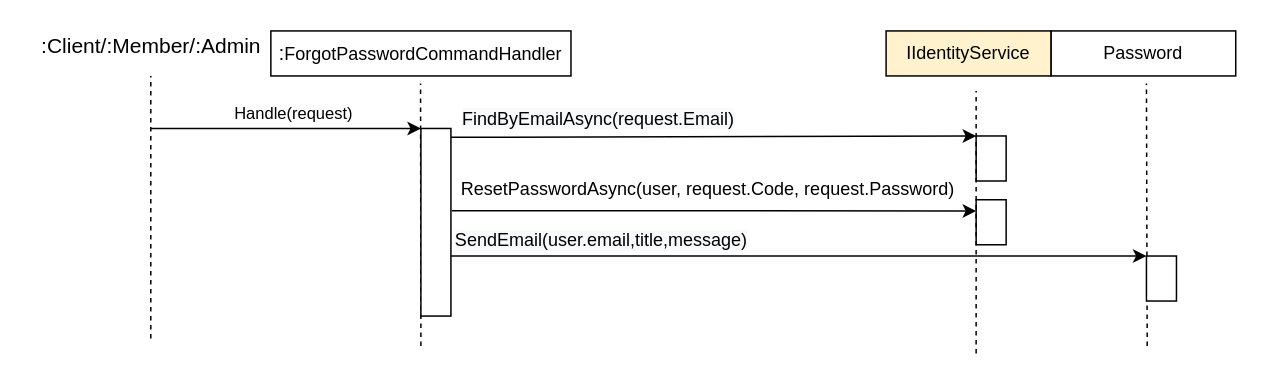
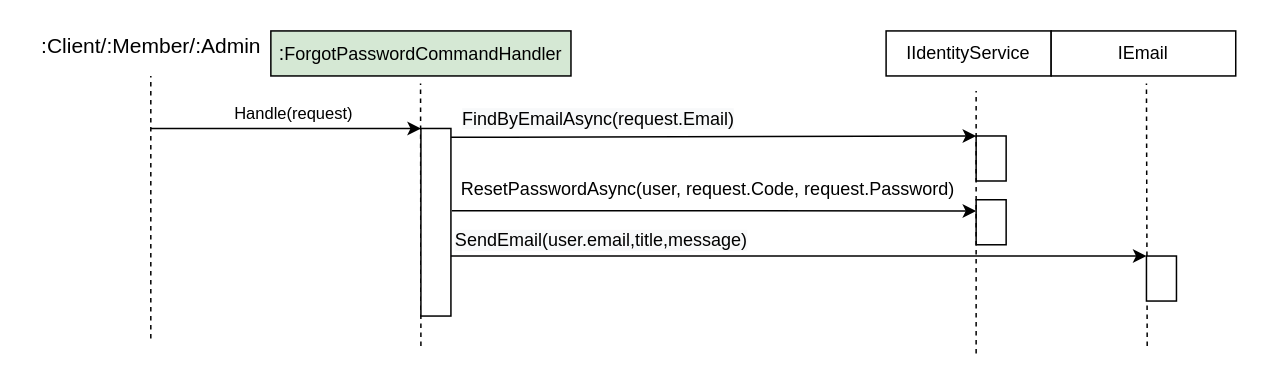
(421, 53) -> (421, 53)
(968, 53) -> (968, 53)
(1143, 53) -> (1143, 53)
